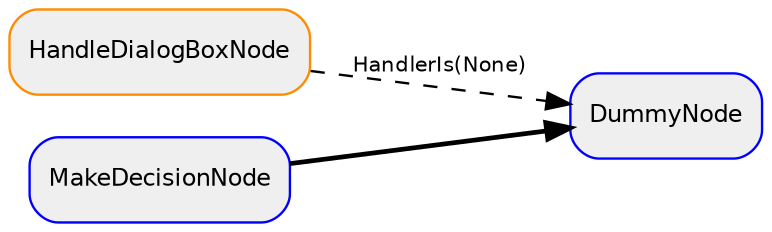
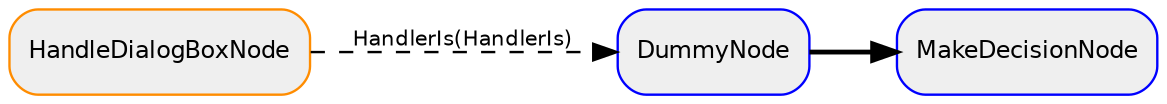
(440, 66) -> (464, 40)
(418, 147) -> (841, 52)
